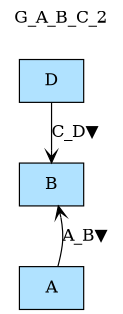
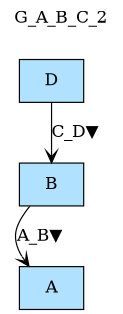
(63, 242) -> (16, 230)
